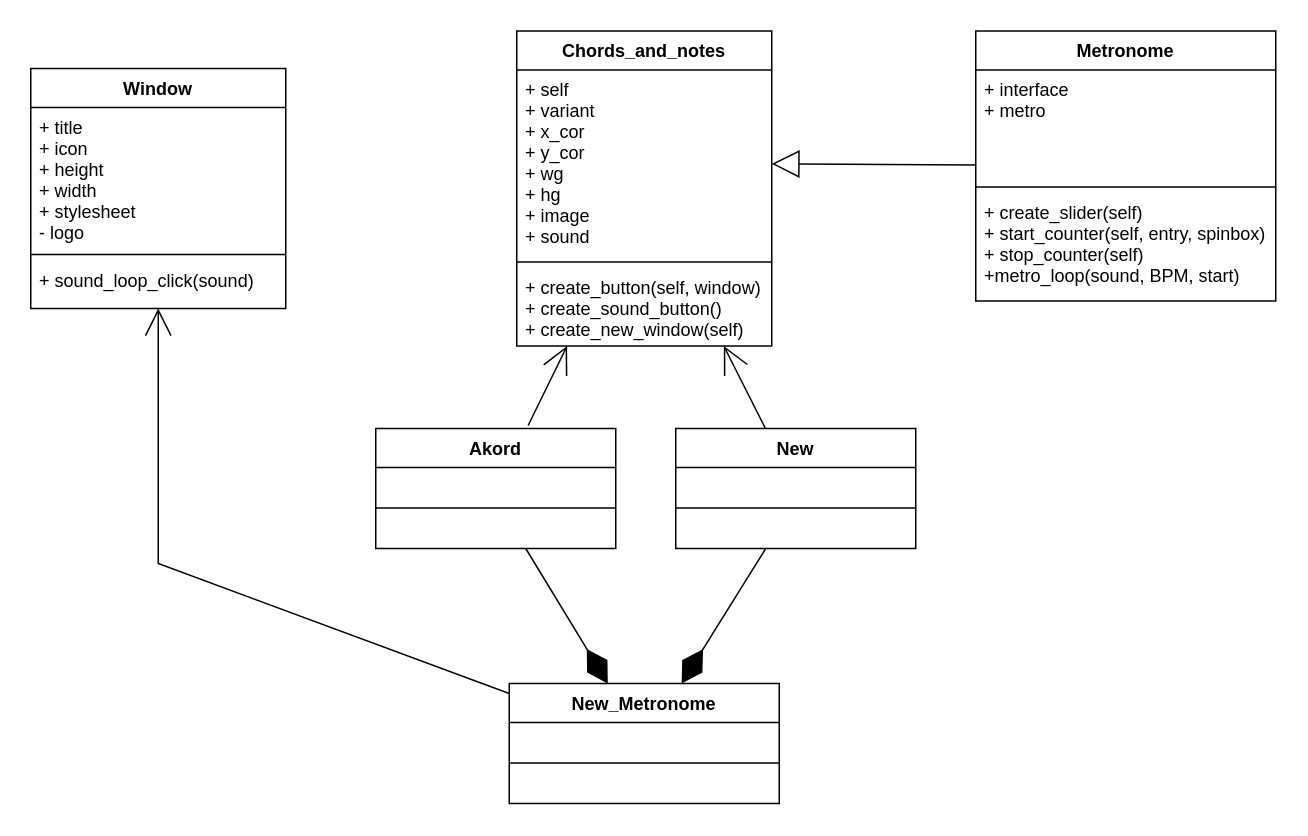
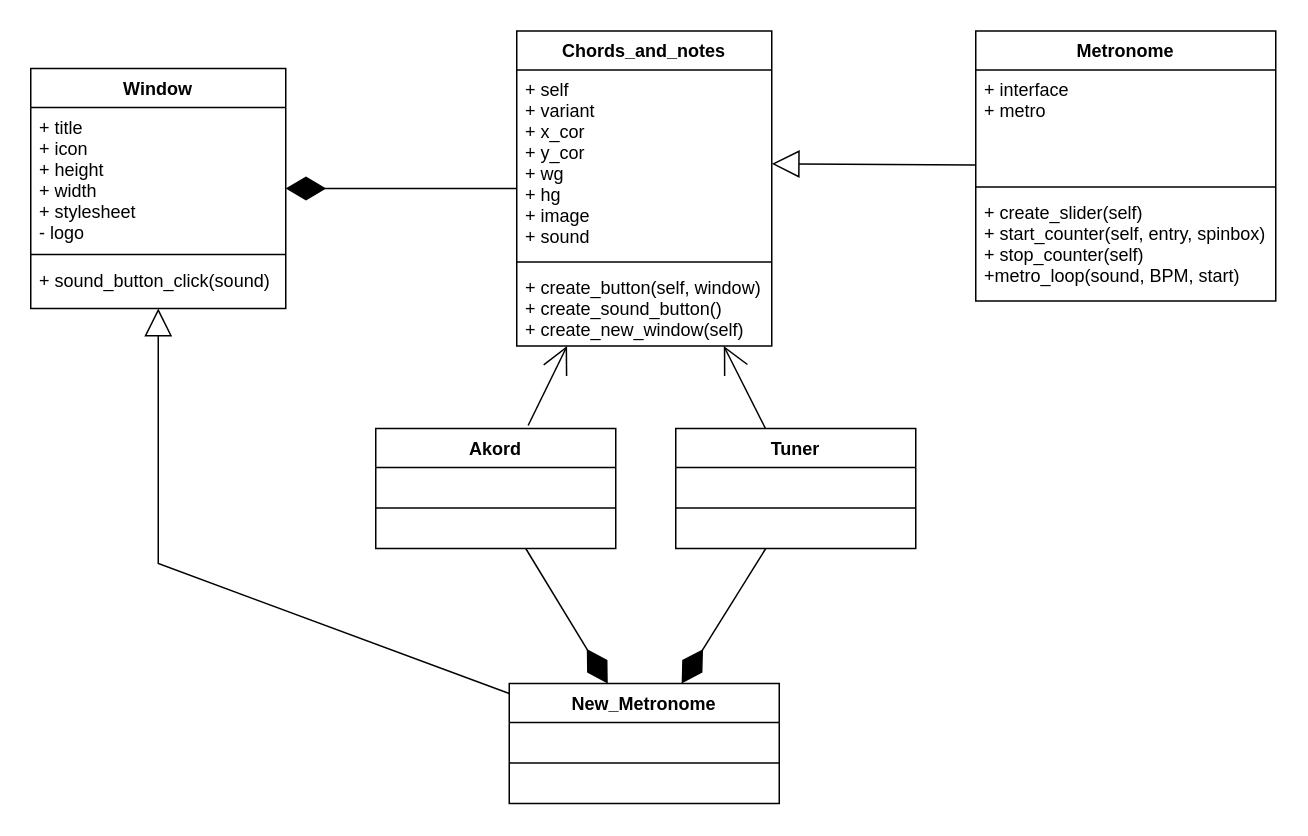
none -> (420, 188)
(156, 281) -> (168, 281)
(158, 325) -> (158, 337)
(795, 449) -> (795, 449)
